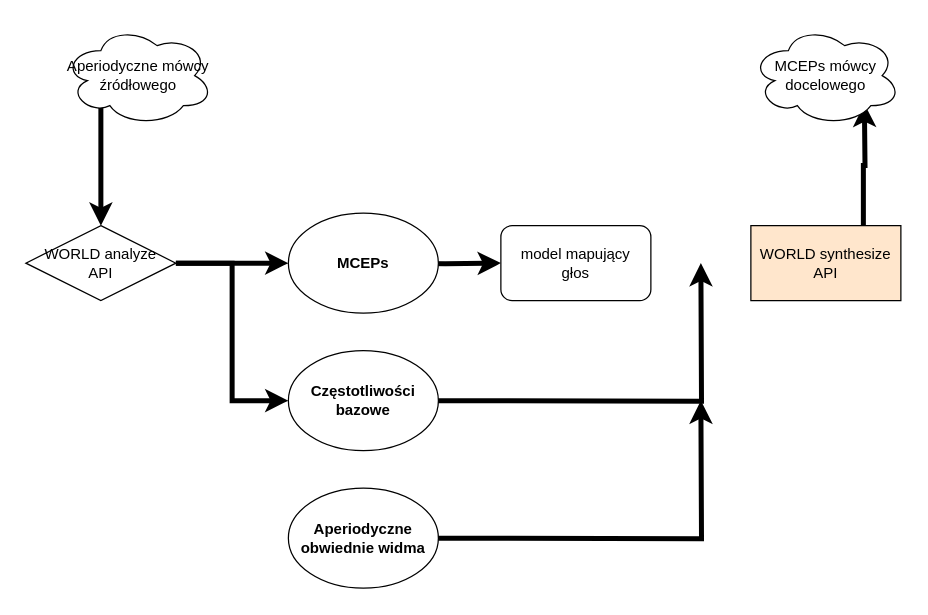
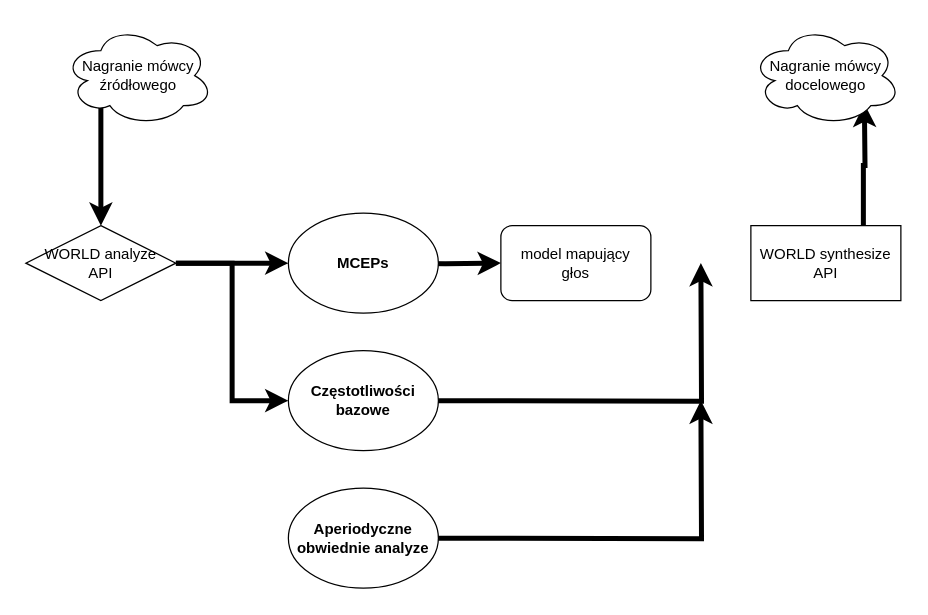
(138, 76) -> (138, 76)
(826, 76) -> (826, 76)
(826, 263) -> (826, 263)
(363, 538) -> (363, 538)
